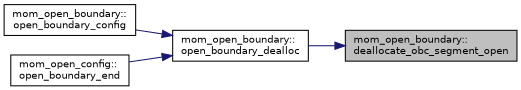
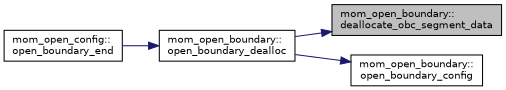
(149, 32) -> (318, 58)
(431, 46) -> (417, 20)
